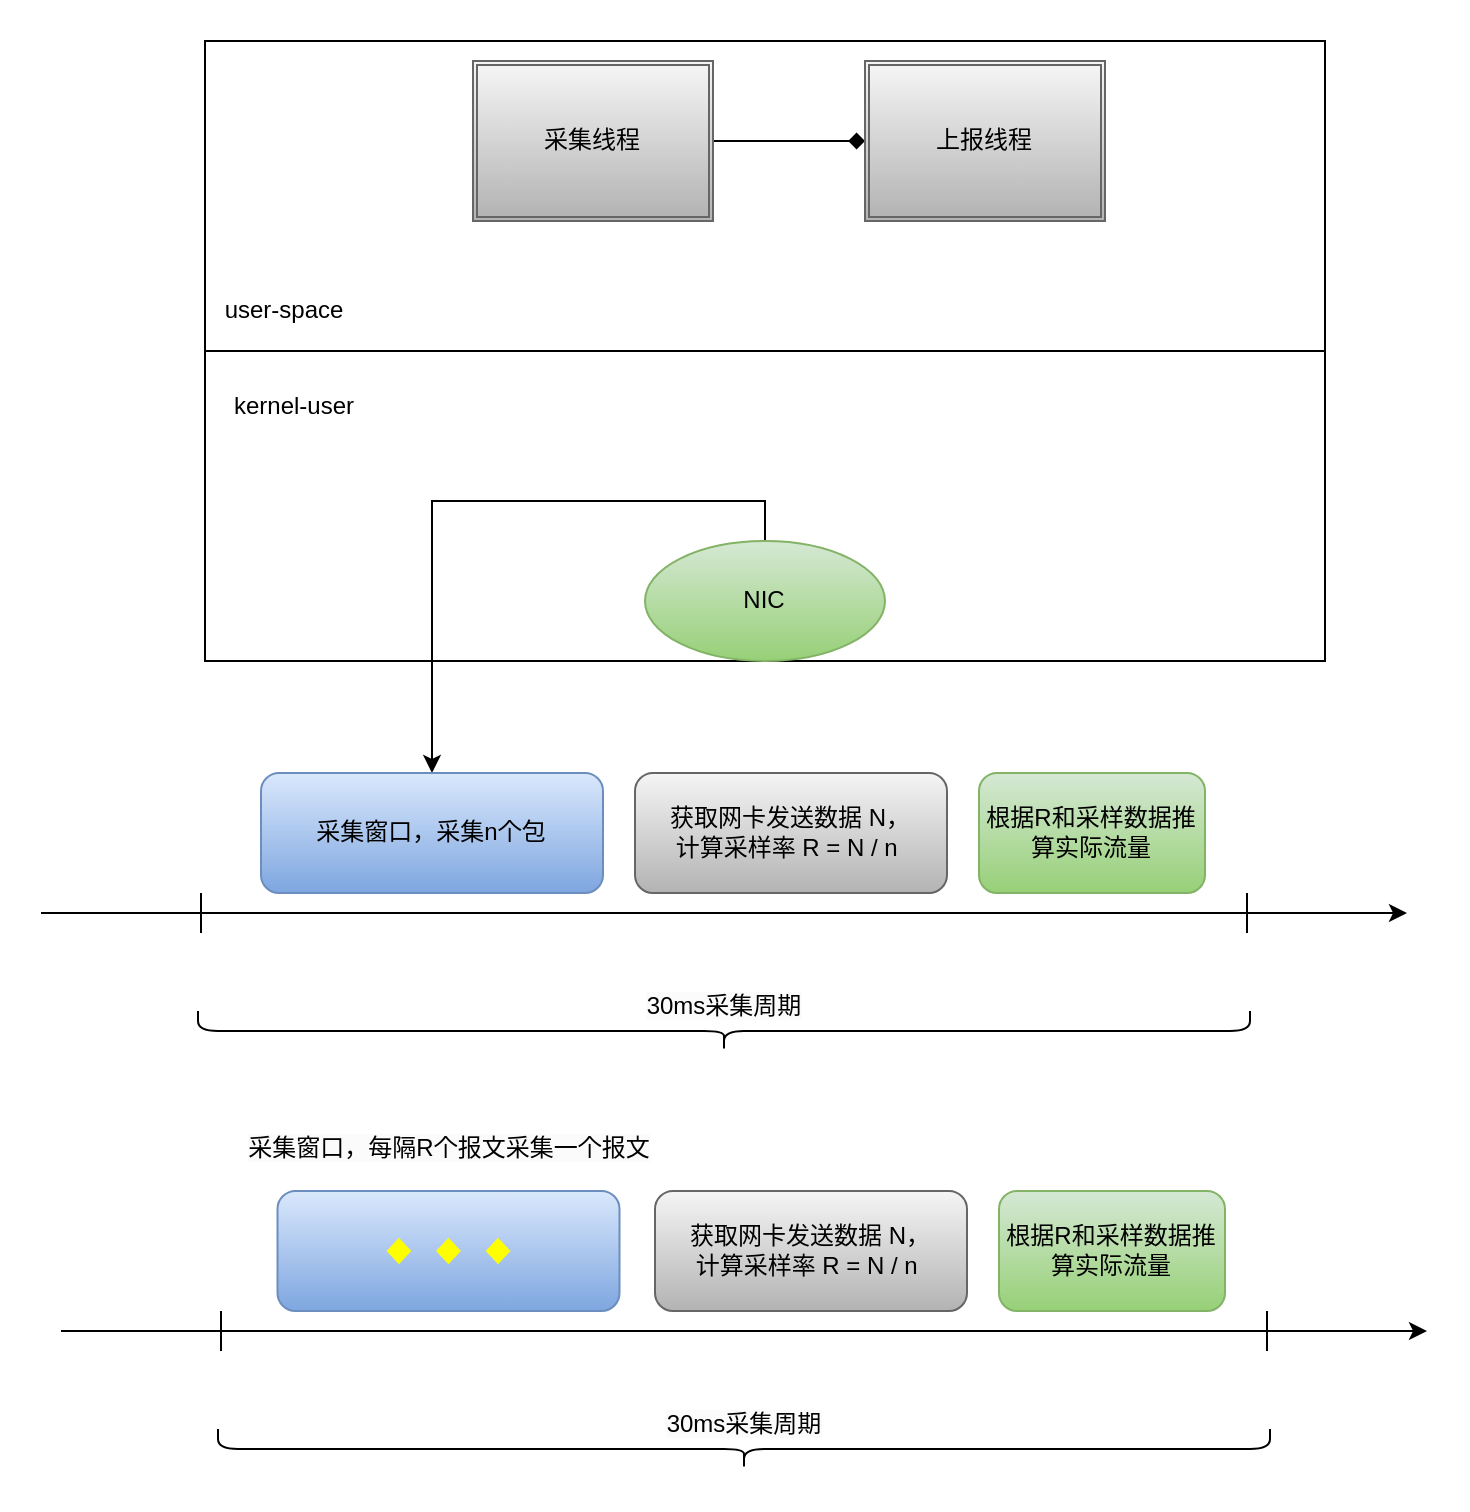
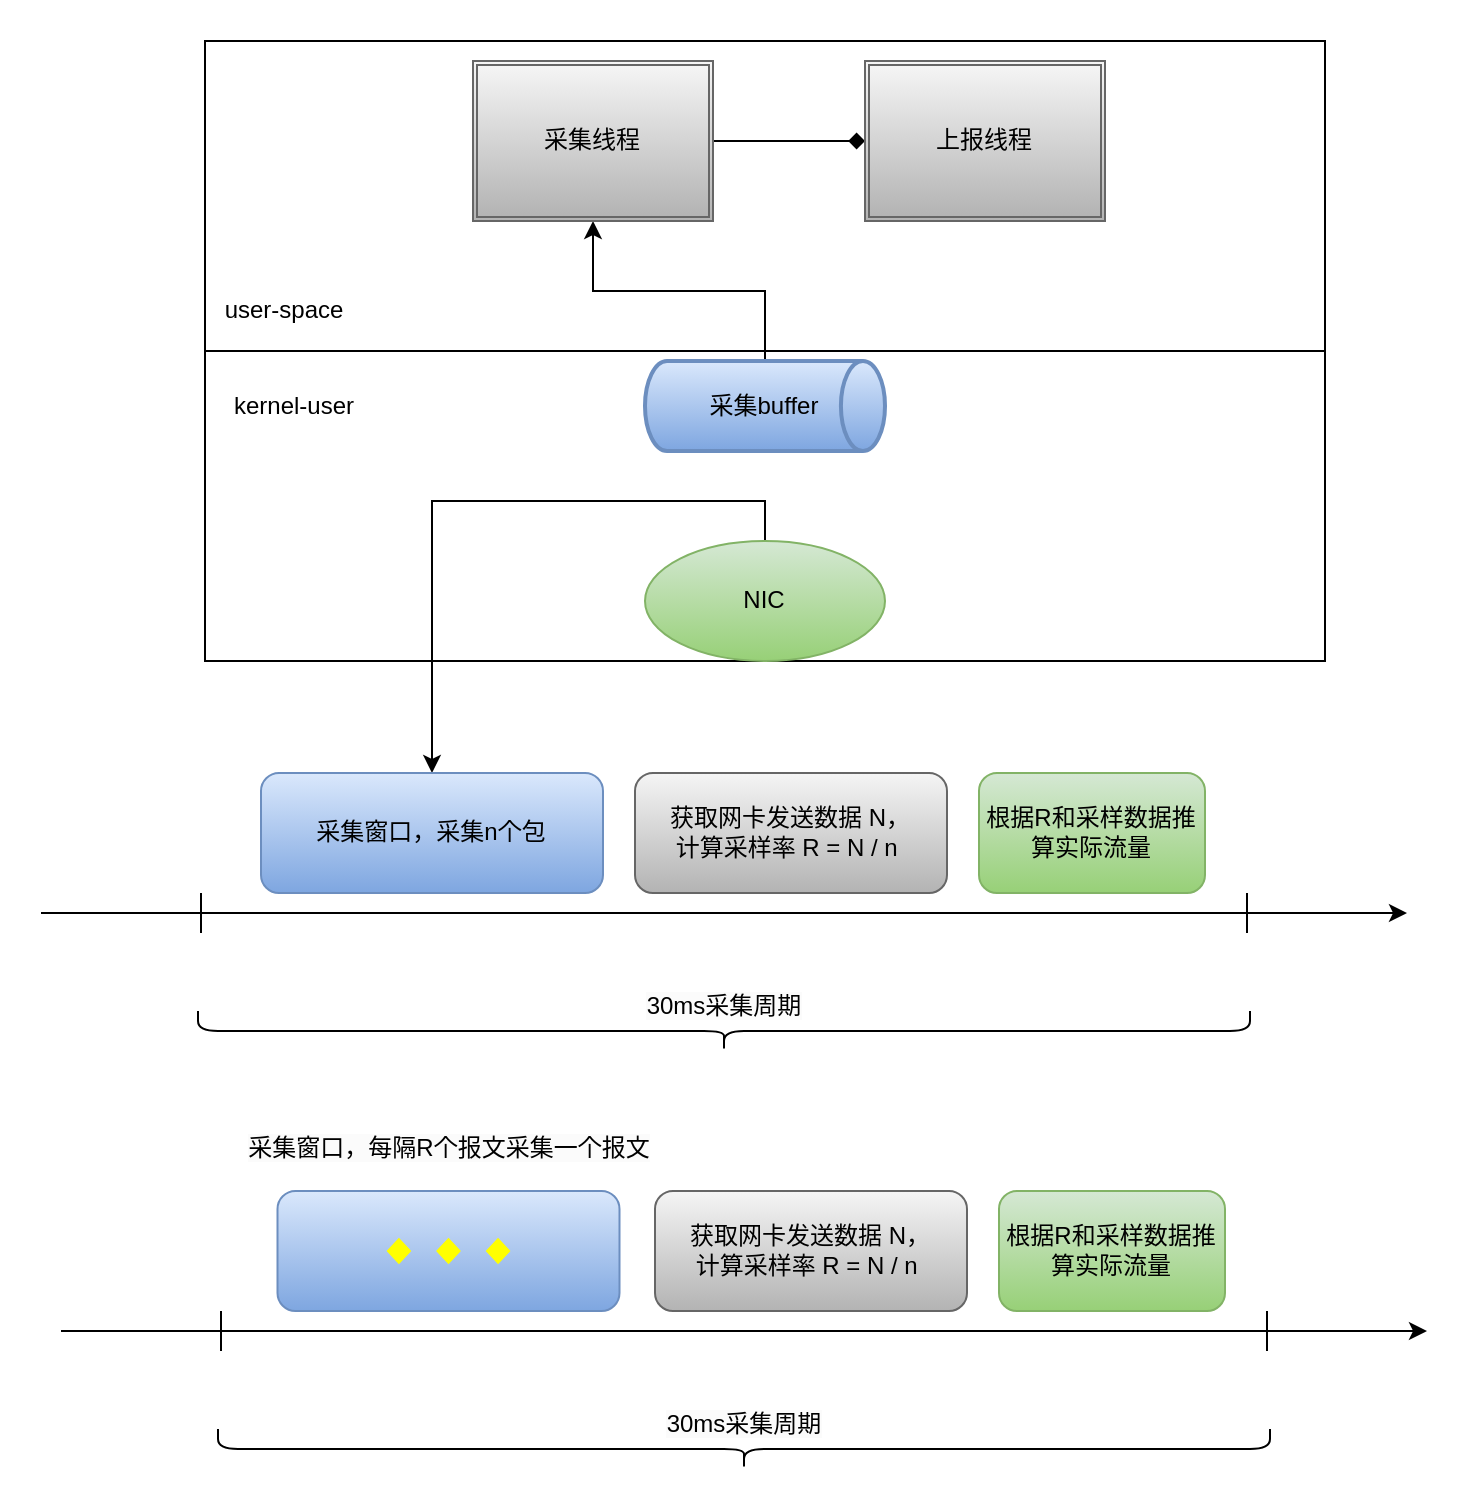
none -> (686, 291)
none -> (765, 406)
